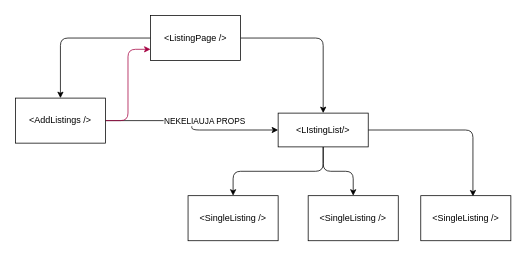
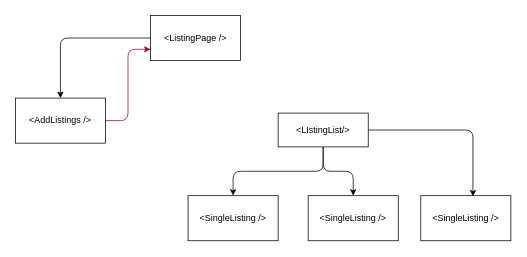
(323, 72) -> none
(165, 120) -> none
